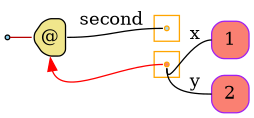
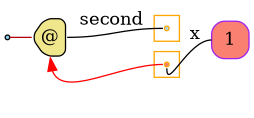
(230, 94) -> none
